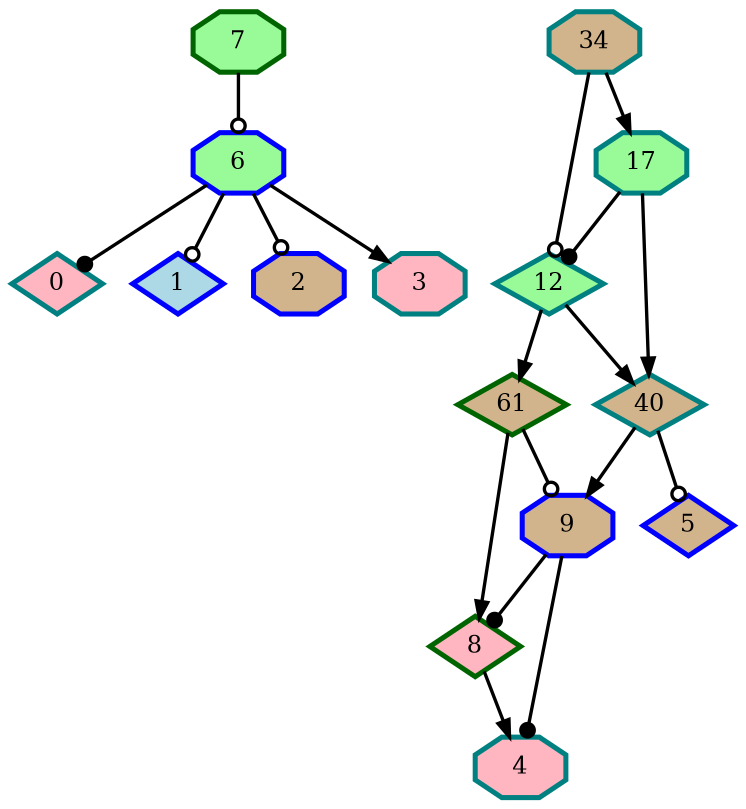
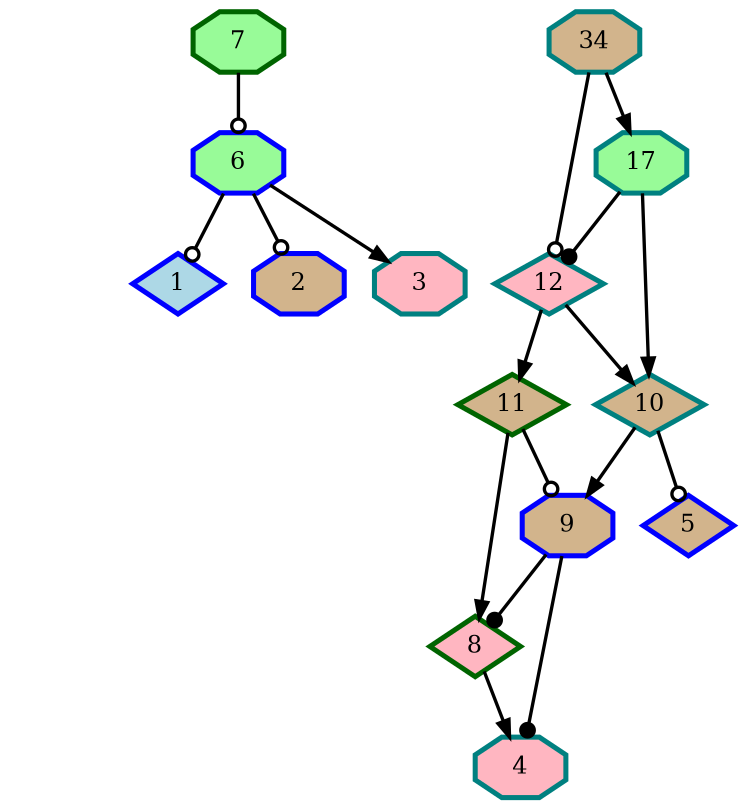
(57, 284) -> none
(549, 284) -> (549, 284)
(512, 405) -> (512, 405)
(650, 405) -> (650, 405)
